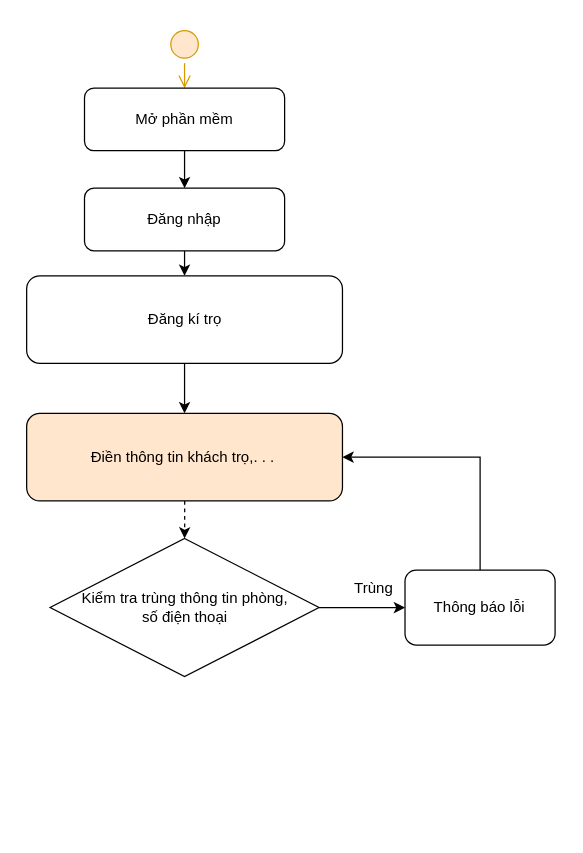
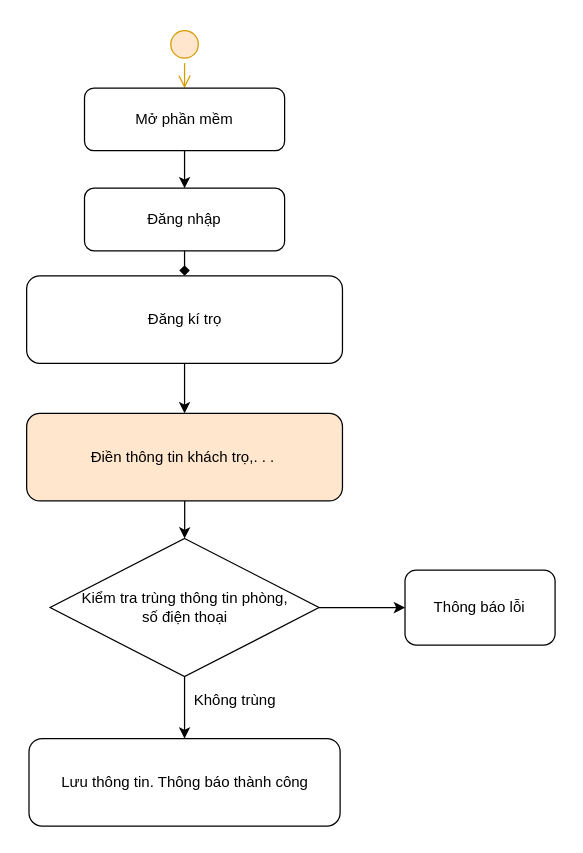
(184, 266) -> (184, 265)
(472, 457) -> none
(185, 516) -> (185, 516)
(373, 588) -> none
none -> (234, 701)
none -> (184, 703)
none -> (184, 782)
